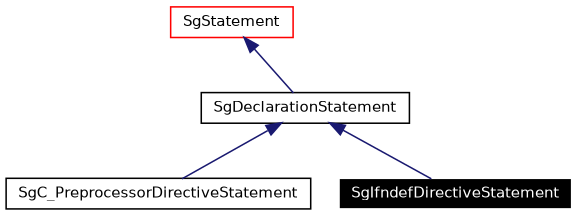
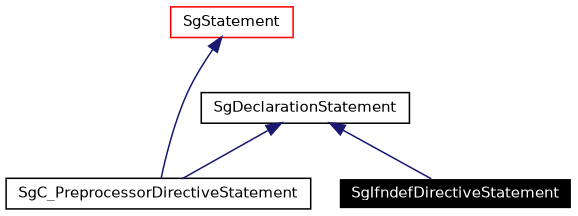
(274, 71) -> (180, 111)
